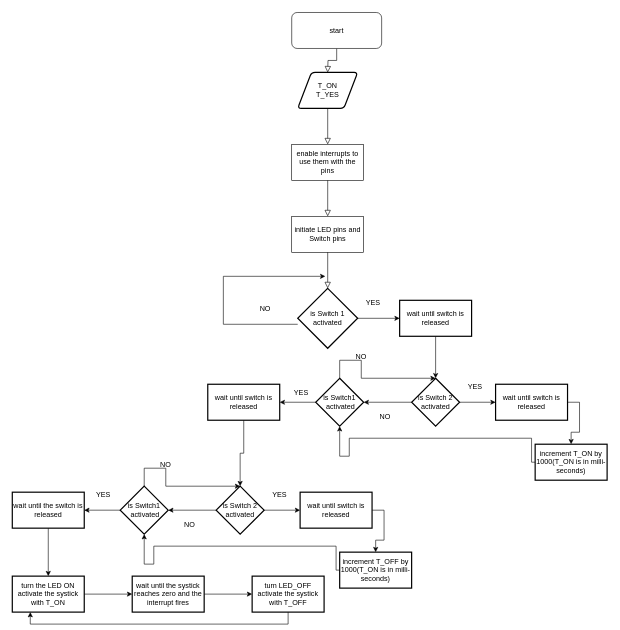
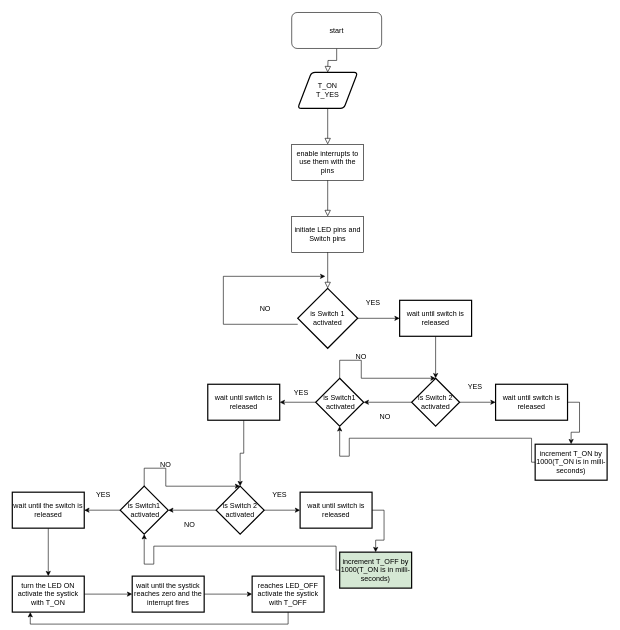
(376, 570) -> (376, 570)
(288, 594) -> (288, 594)
